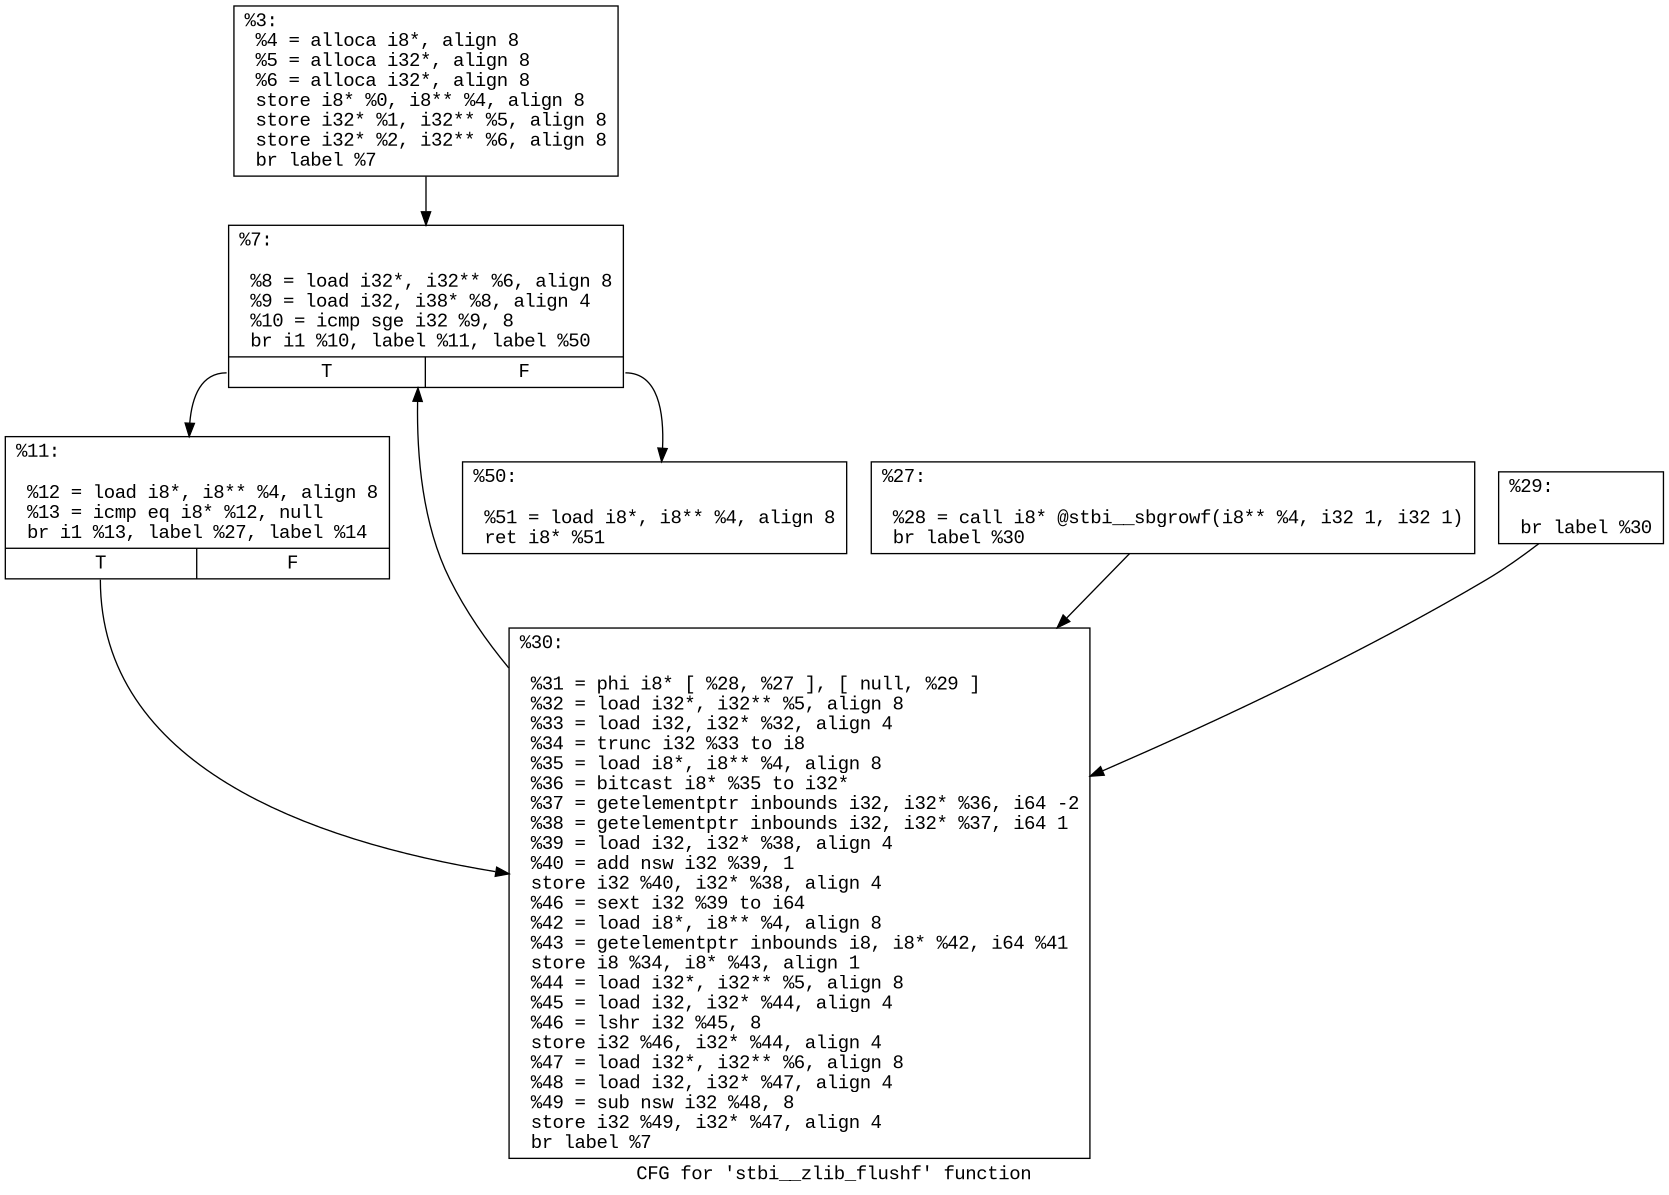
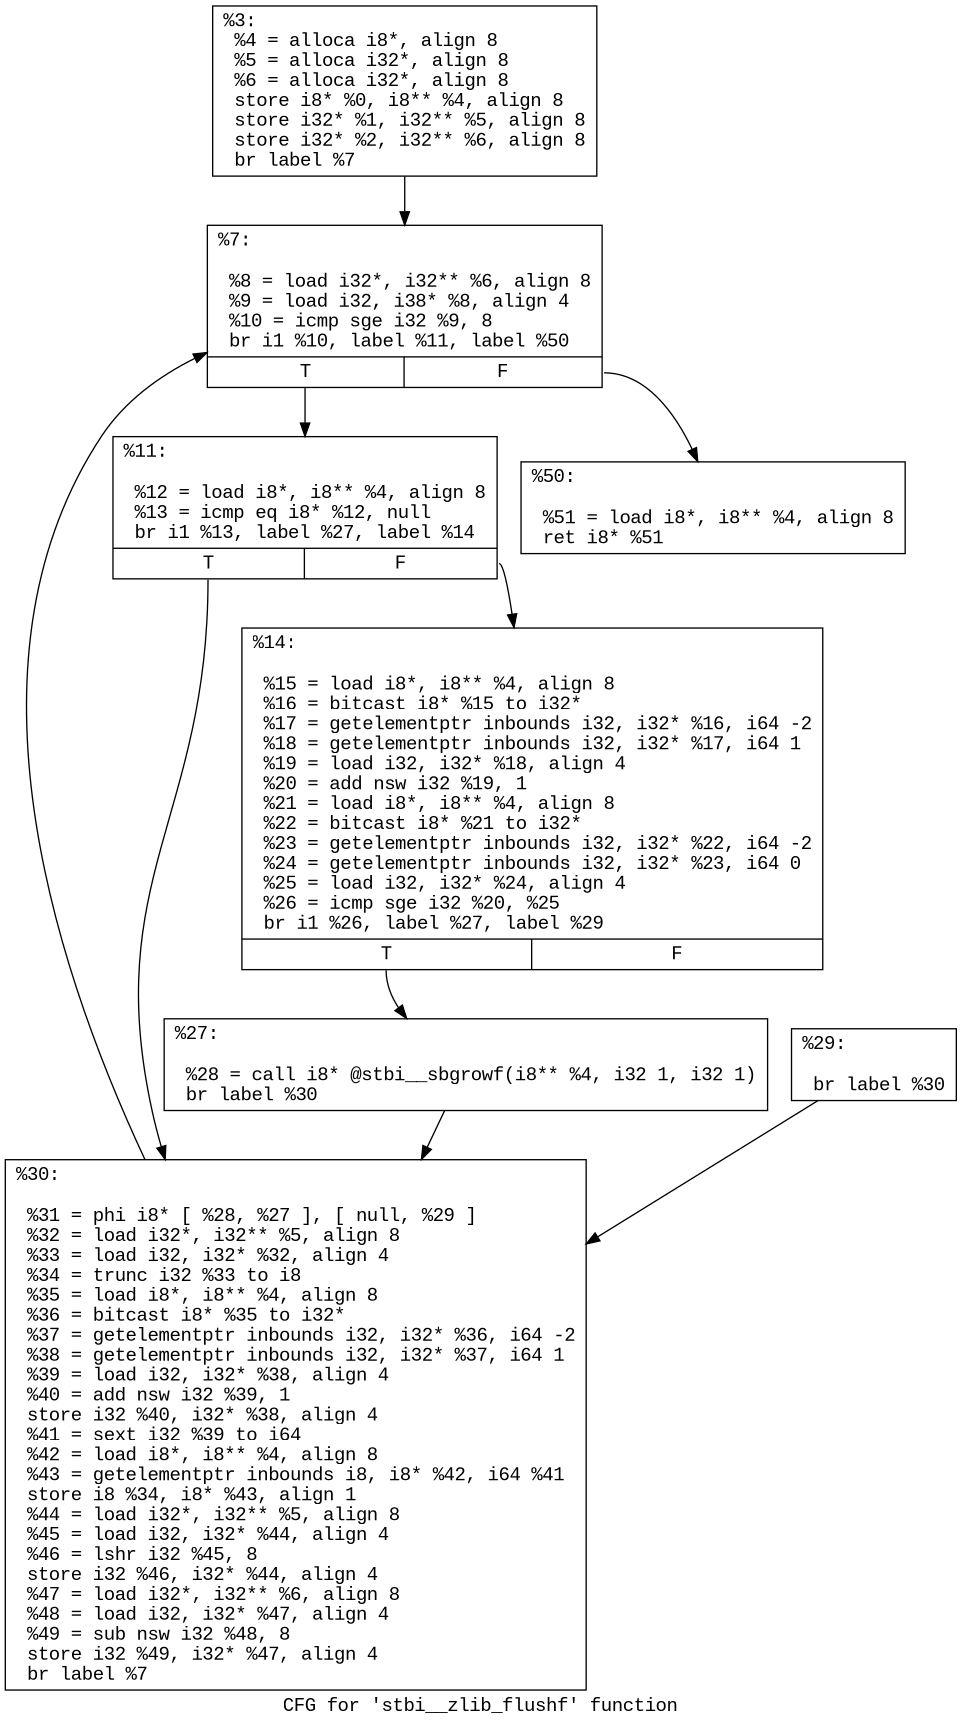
none -> (532, 799)
(663, 903) -> (159, 1435)
